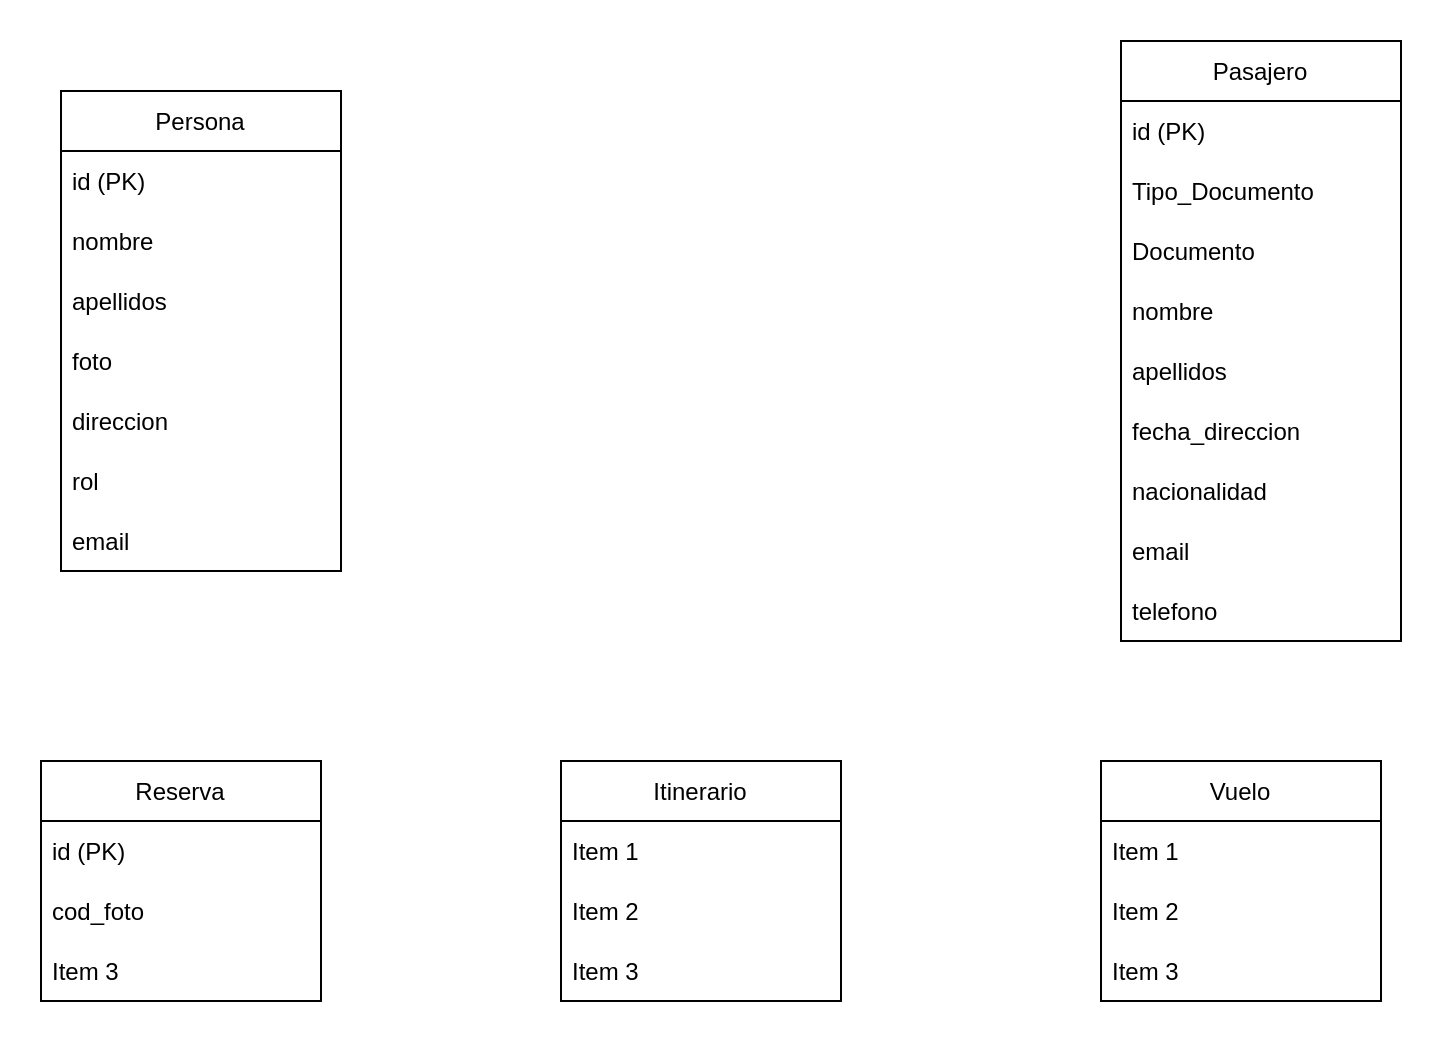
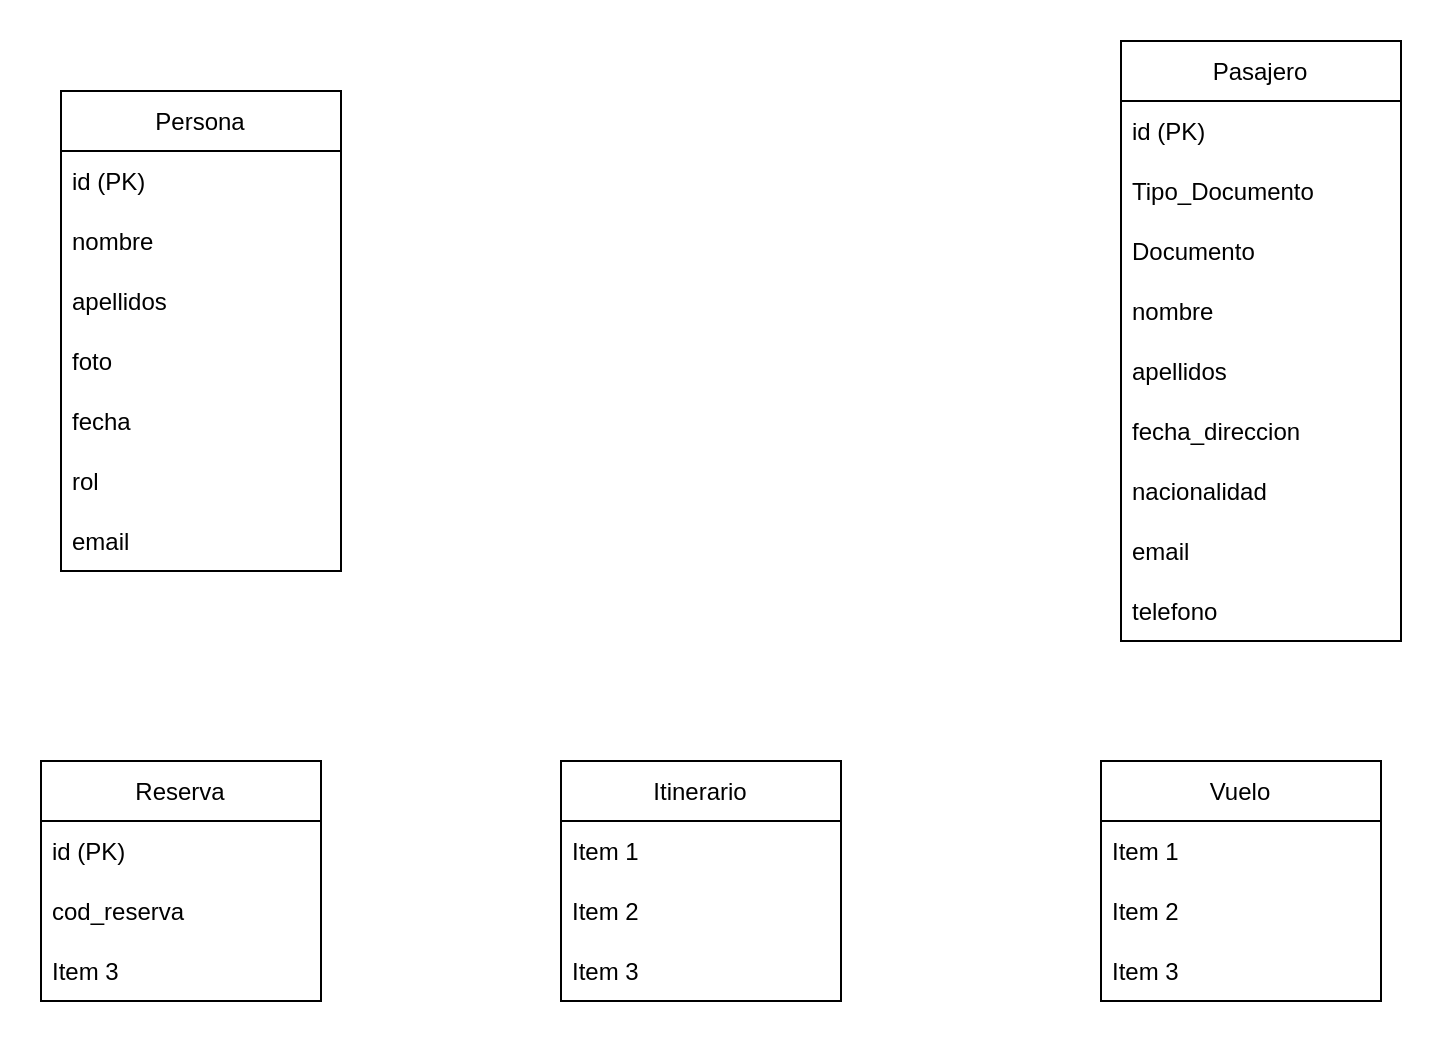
(126, 422) -> (106, 422)
(106, 912) -> (126, 912)
